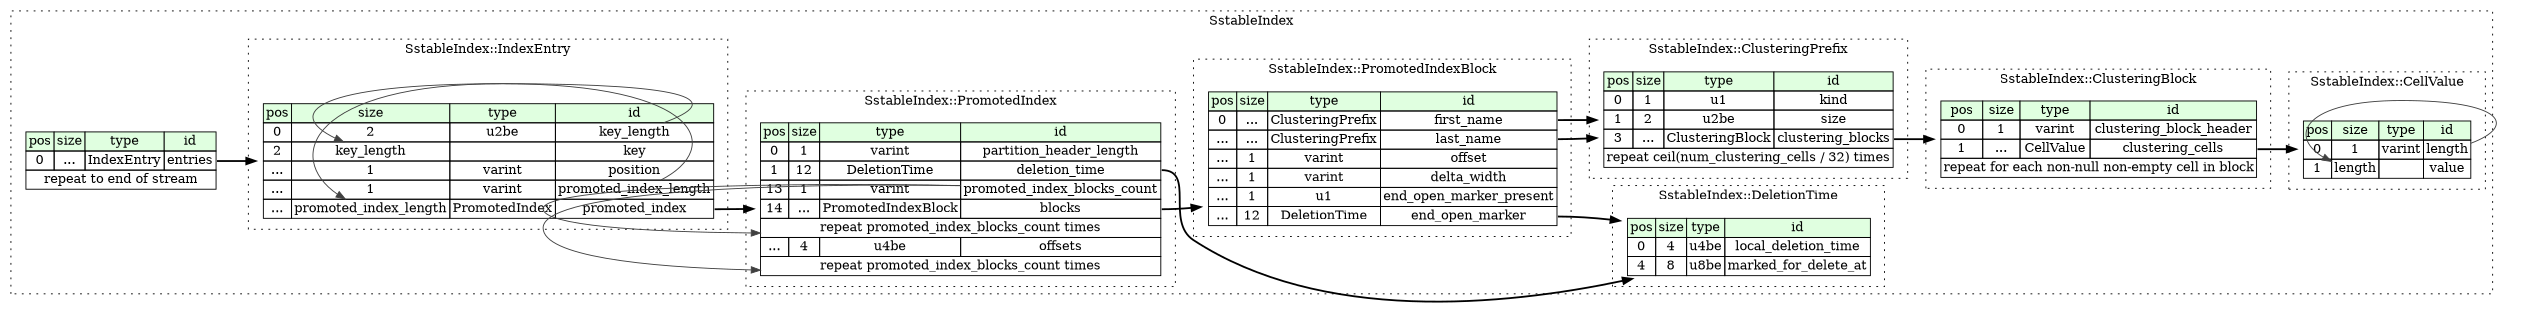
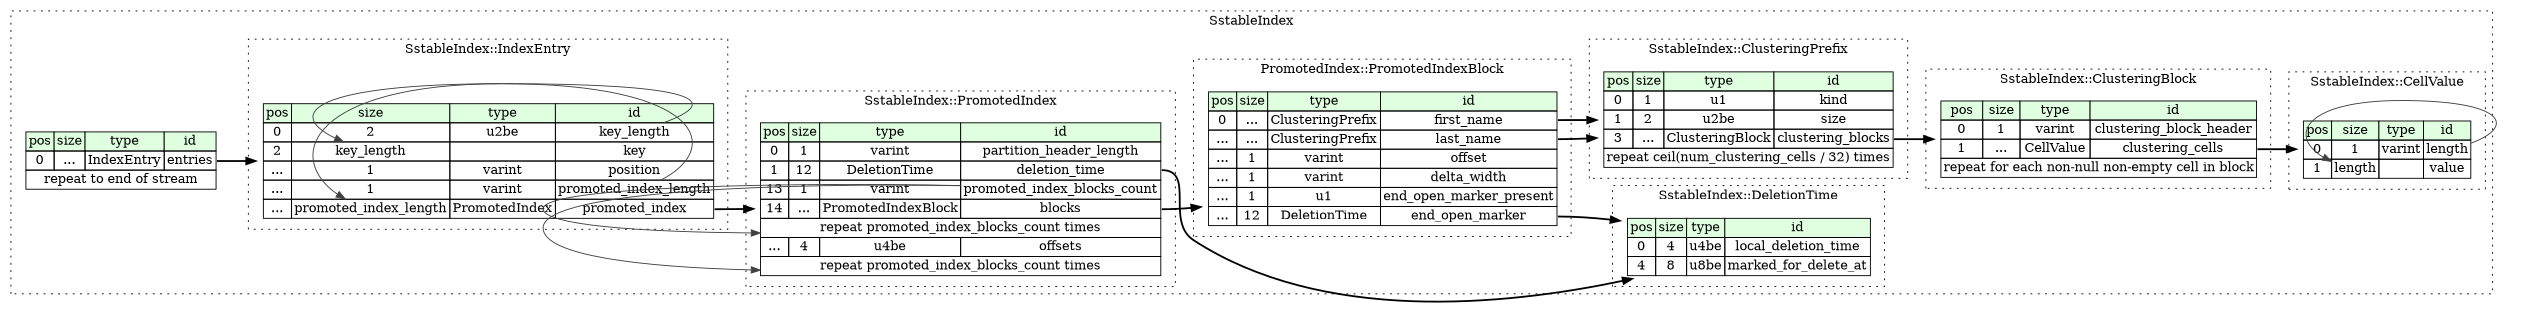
(1382, 70) -> (1382, 70)
